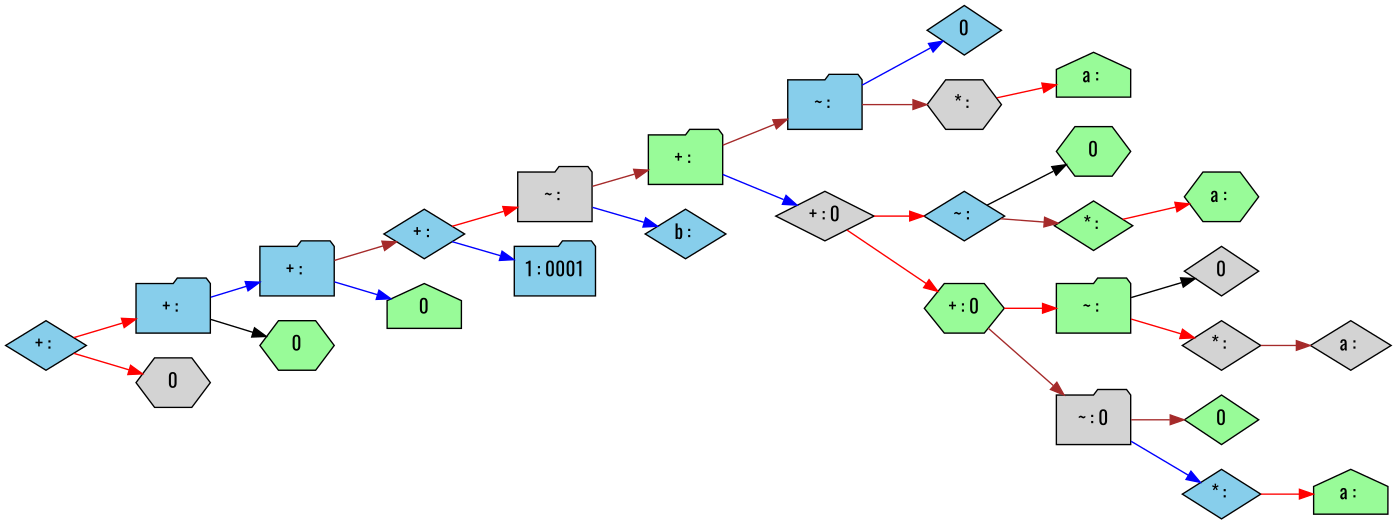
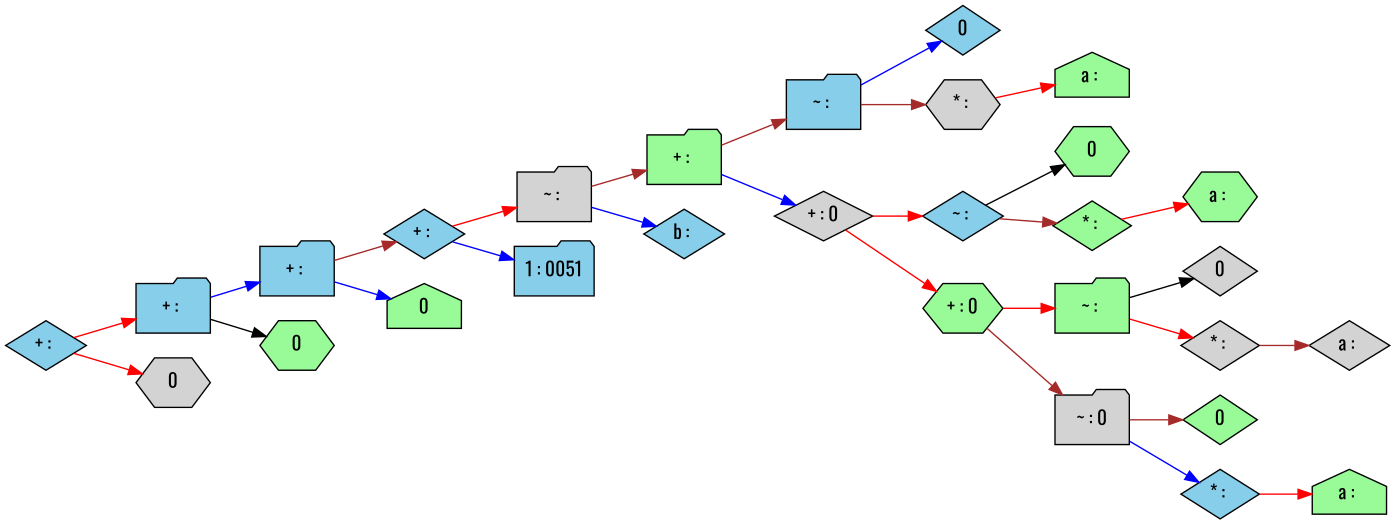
(555, 271) -> (554, 271)
